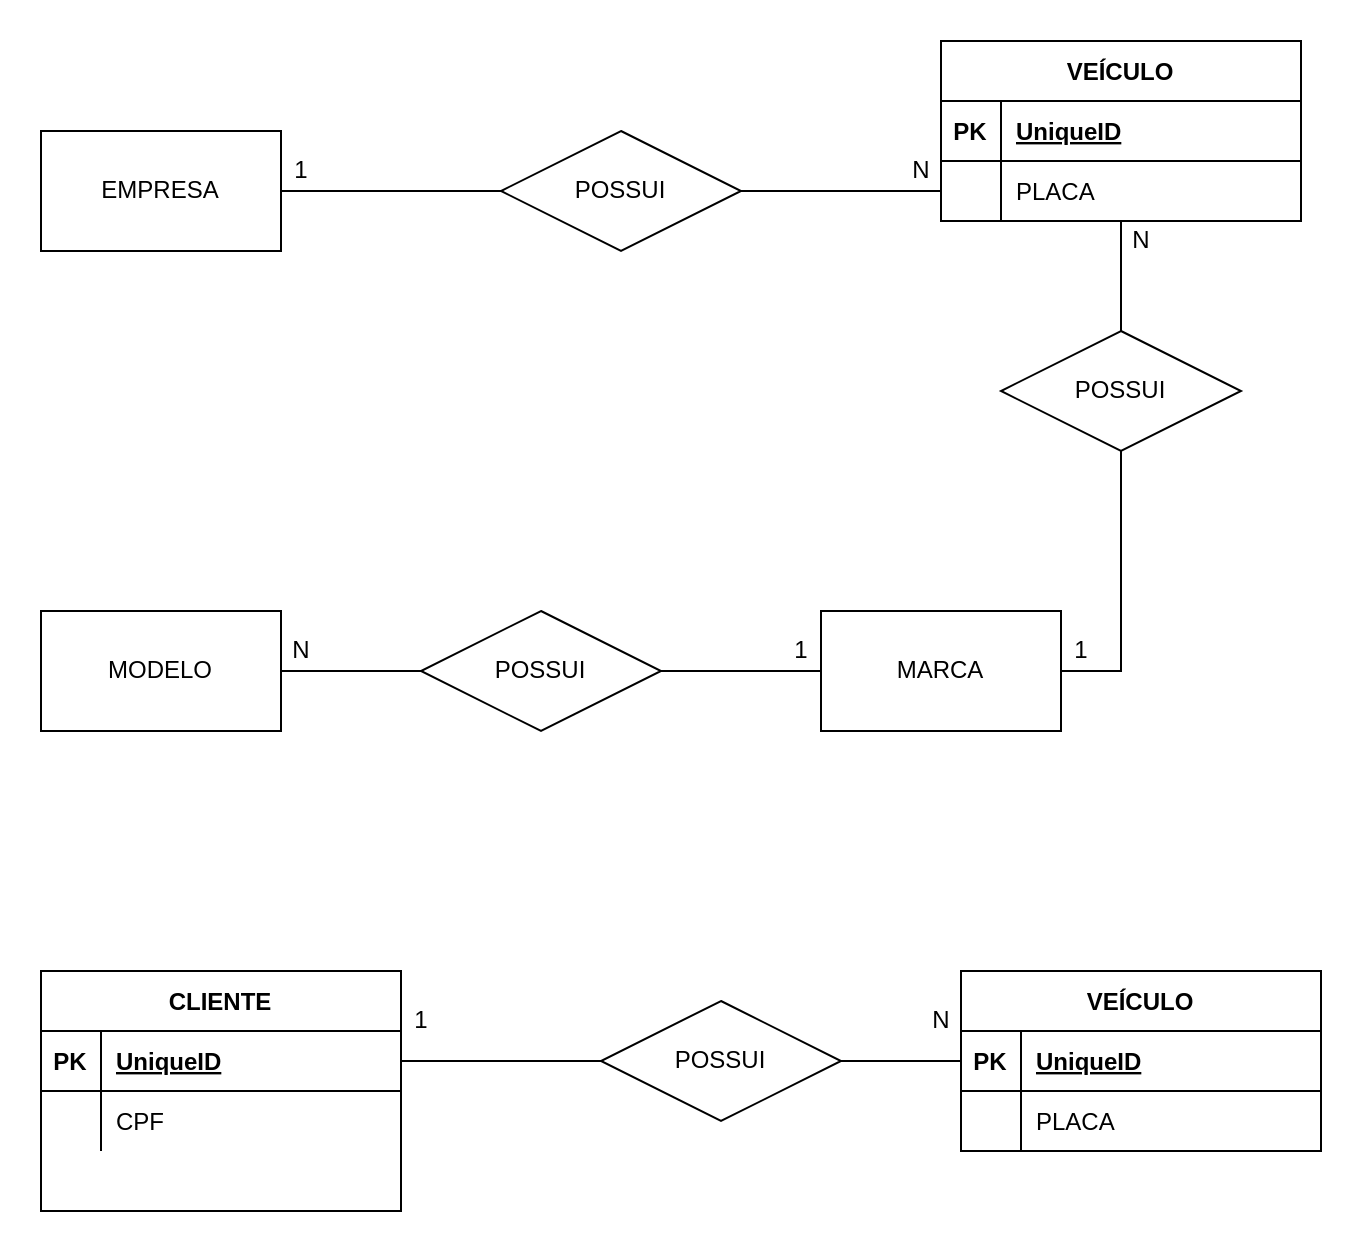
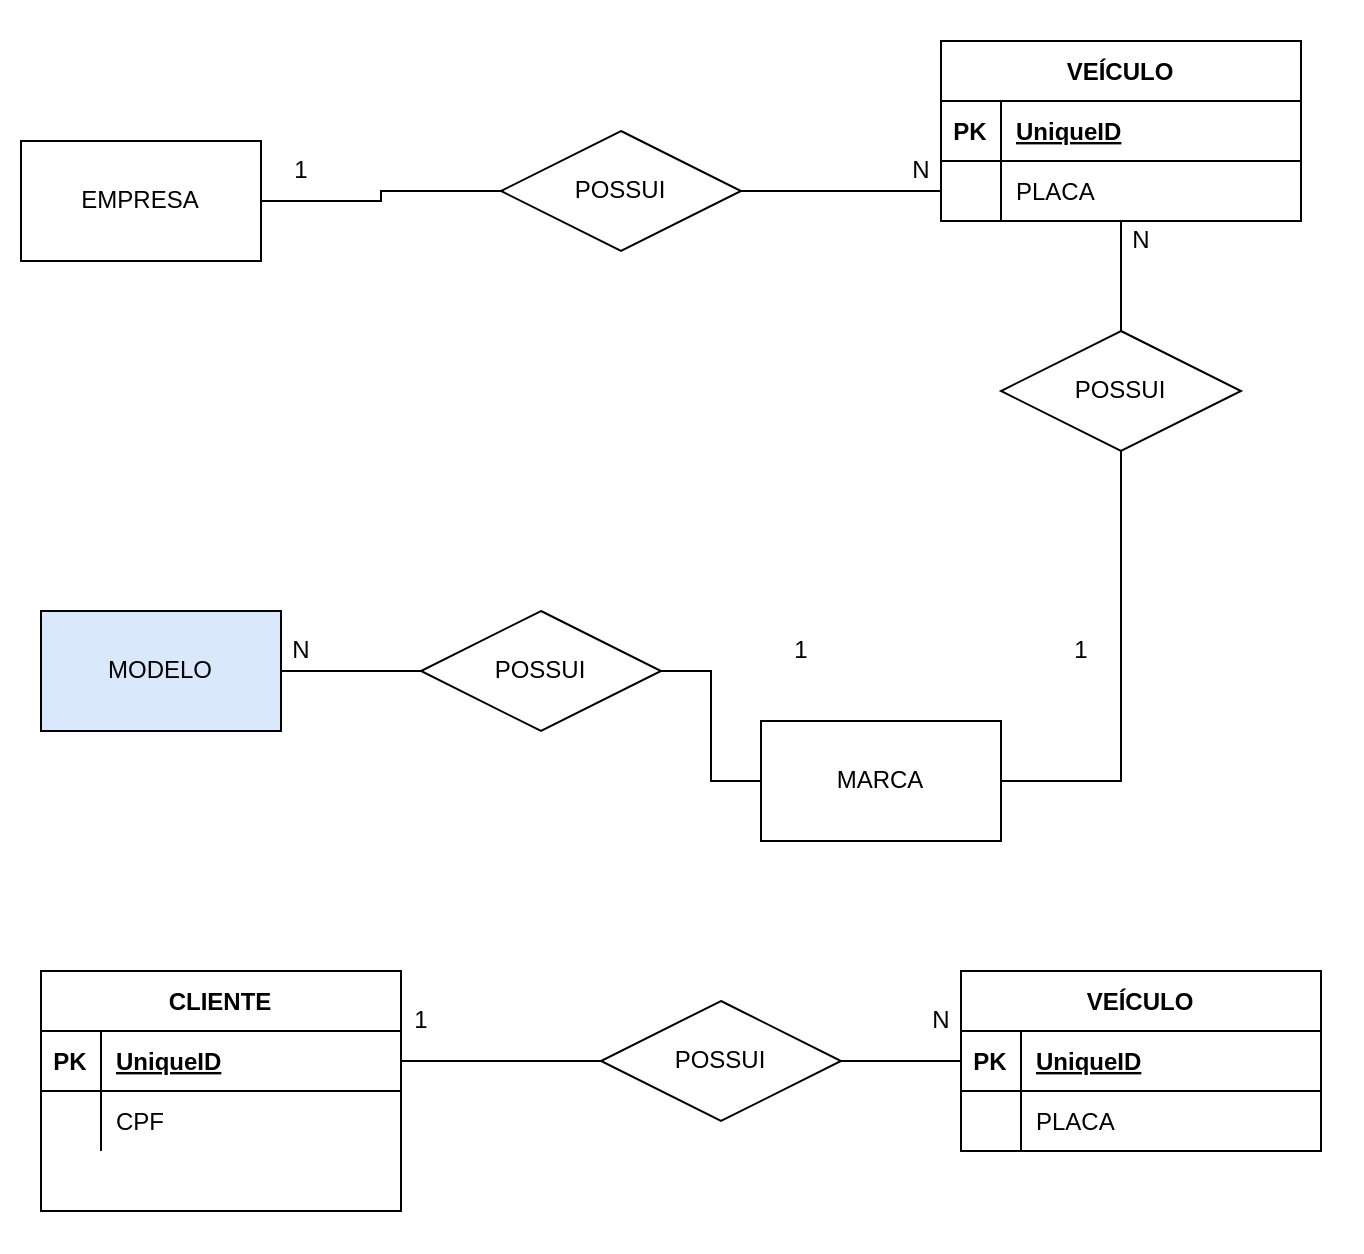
(161, 191) -> (141, 201)
(161, 671) -> (161, 671)
(941, 671) -> (881, 781)
